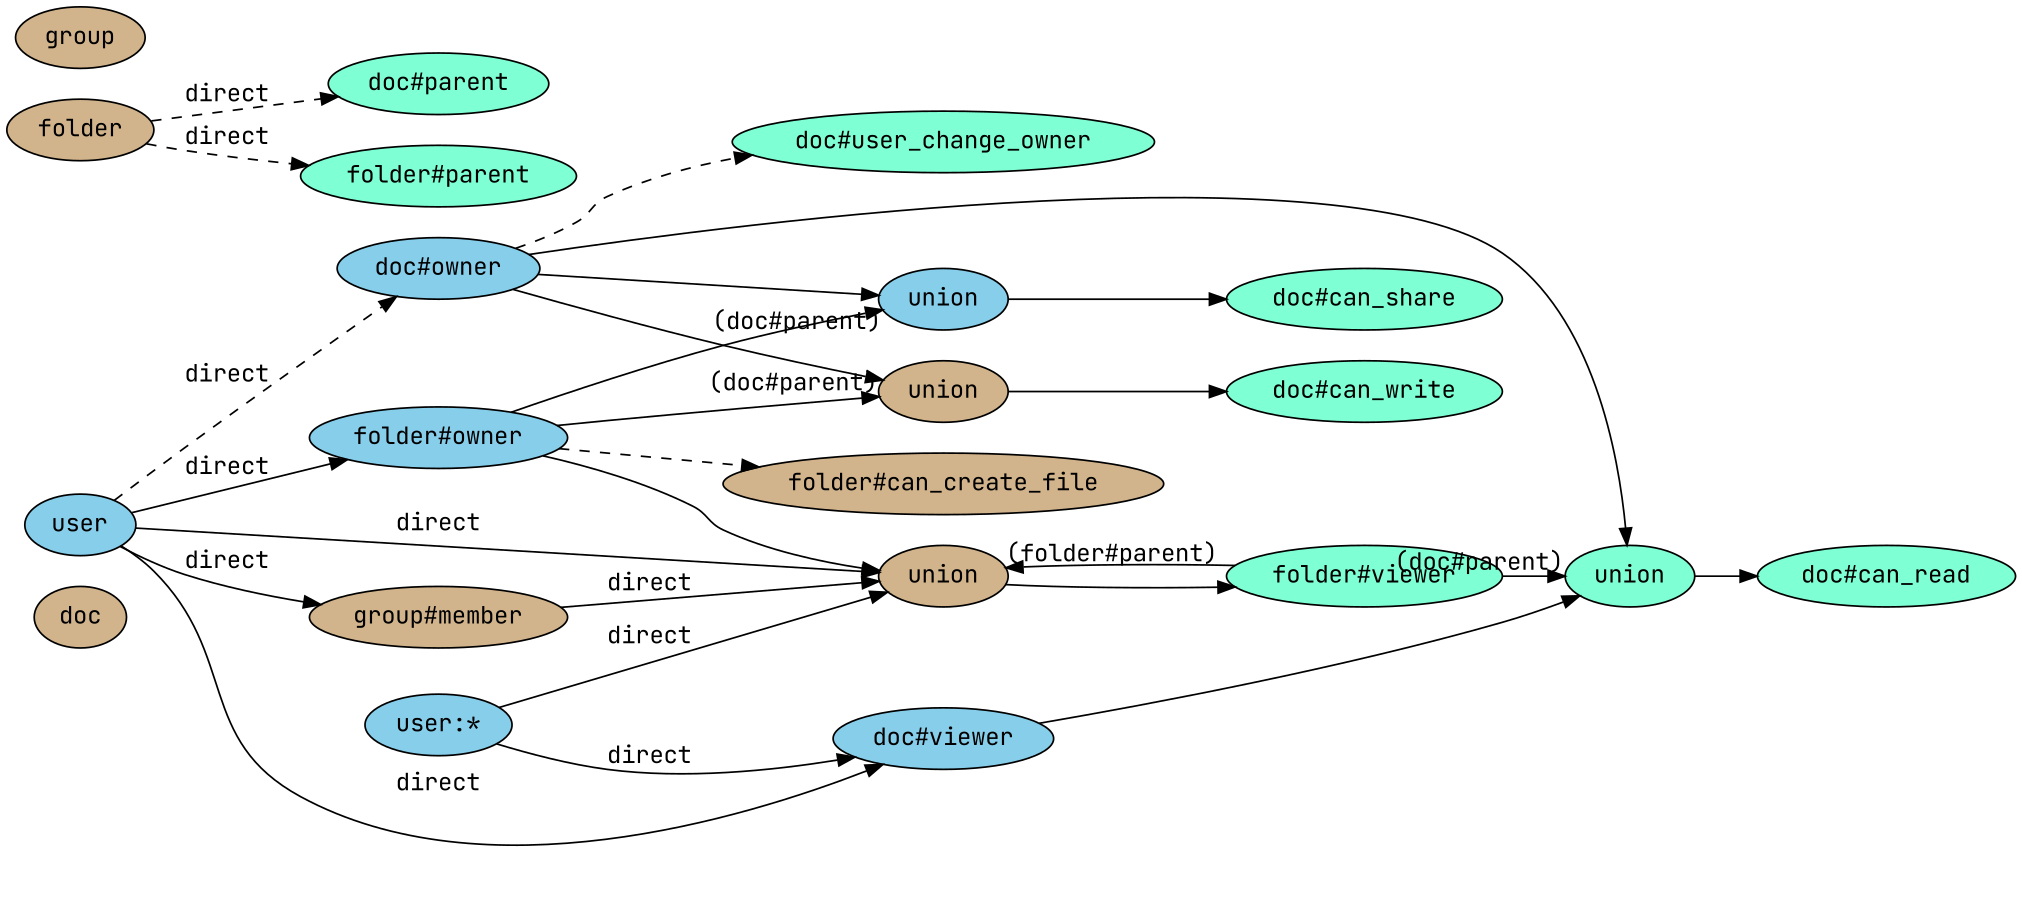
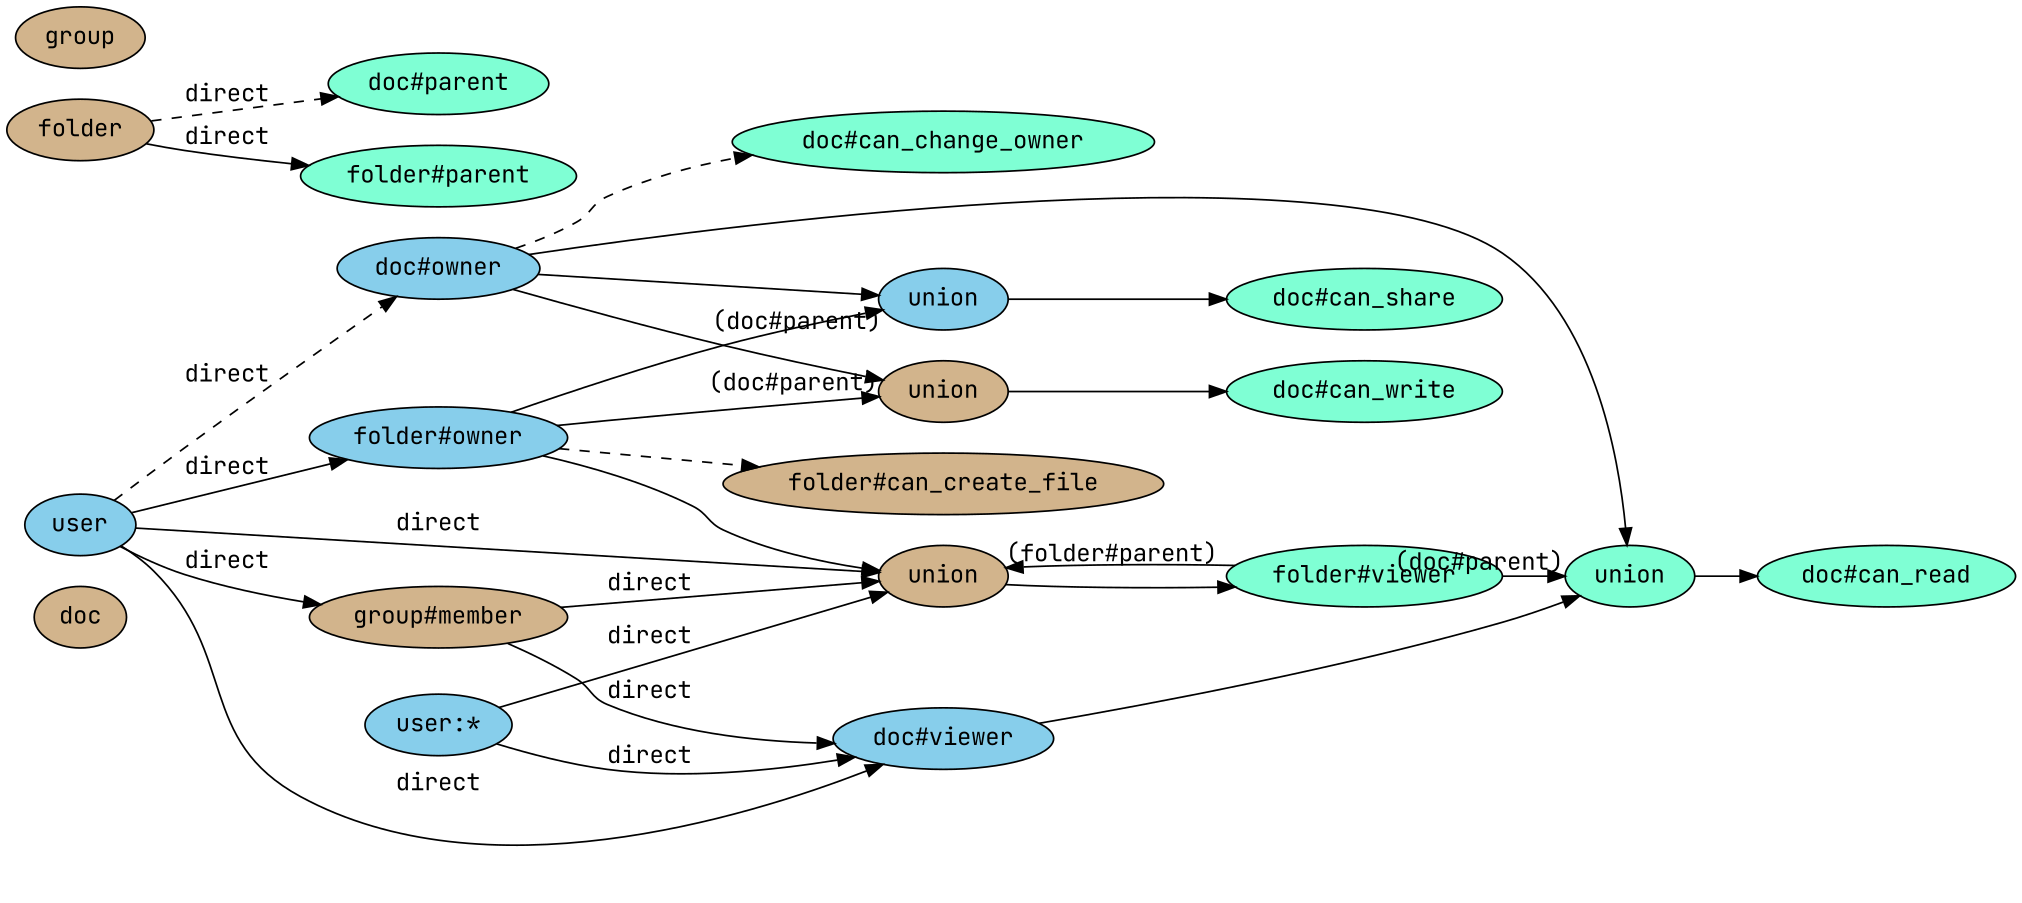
(943, 142) -> (943, 142)
(219, 155) -> (219, 155)
none -> (653, 720)
